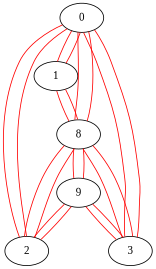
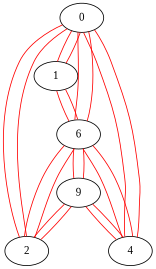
(79, 134) -> (79, 134)
(130, 251) -> (130, 251)
